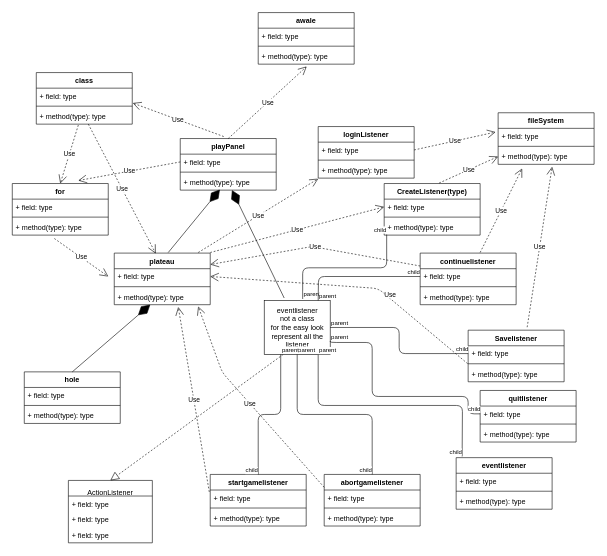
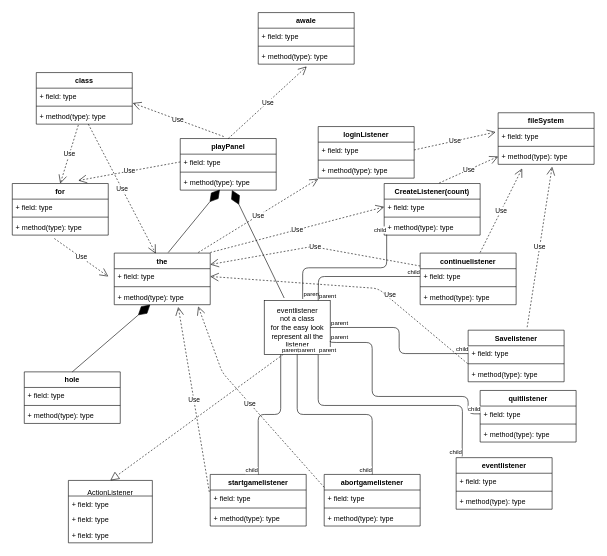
(432, 191) -> (432, 191)
(162, 261) -> (162, 261)
